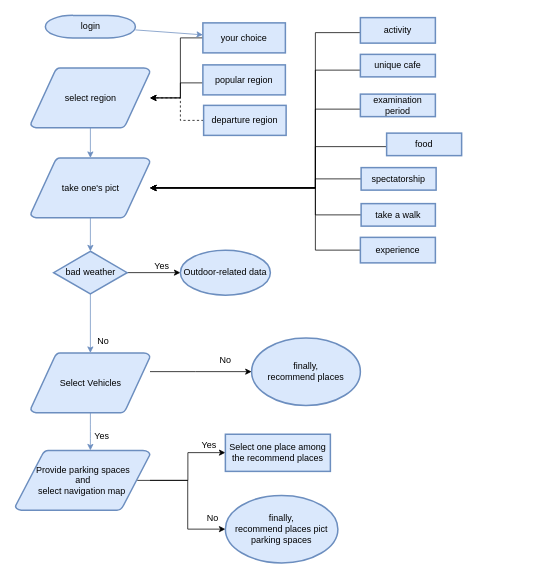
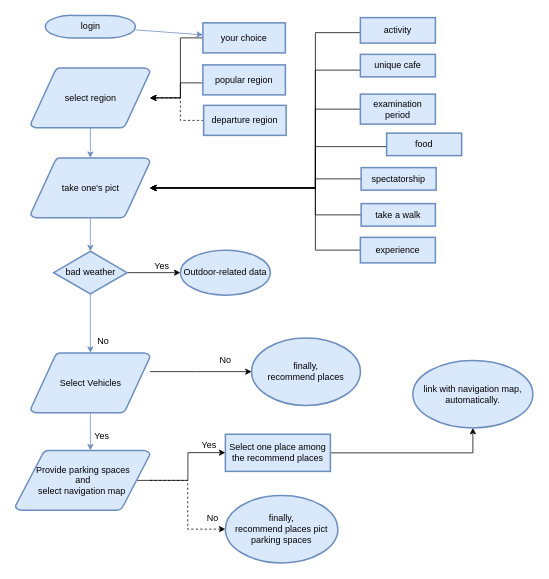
(398, 105) -> (398, 109)
none -> (473, 394)
none -> (473, 453)
(188, 520) -> (188, 520)
